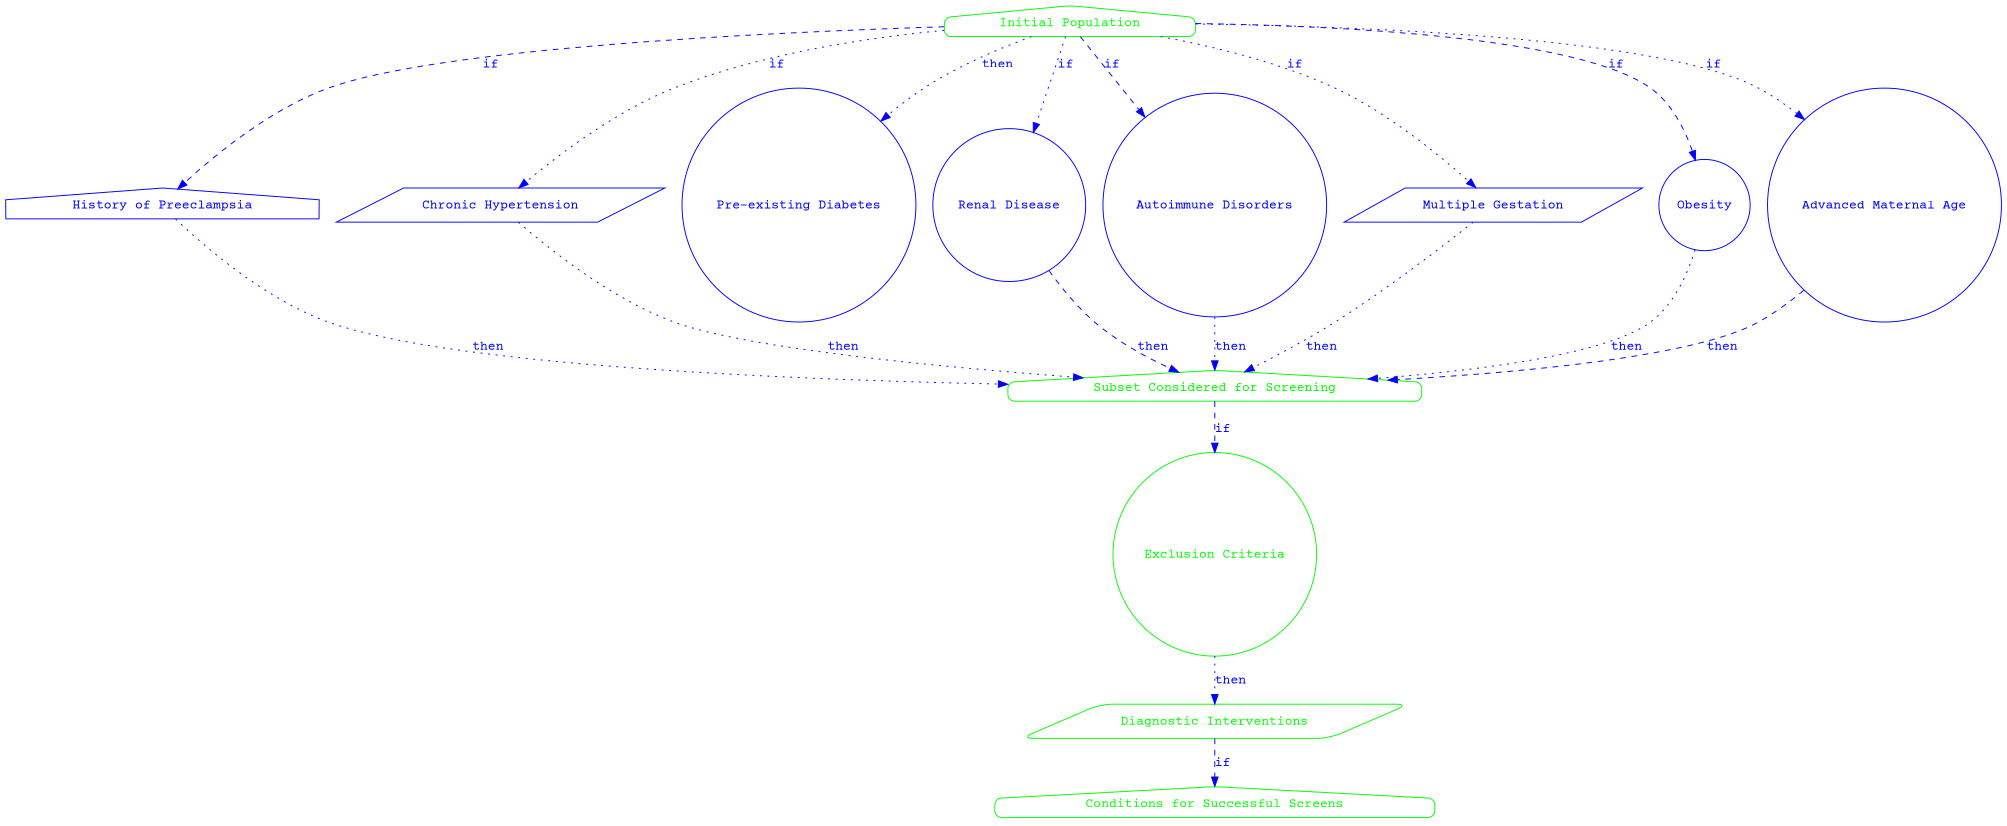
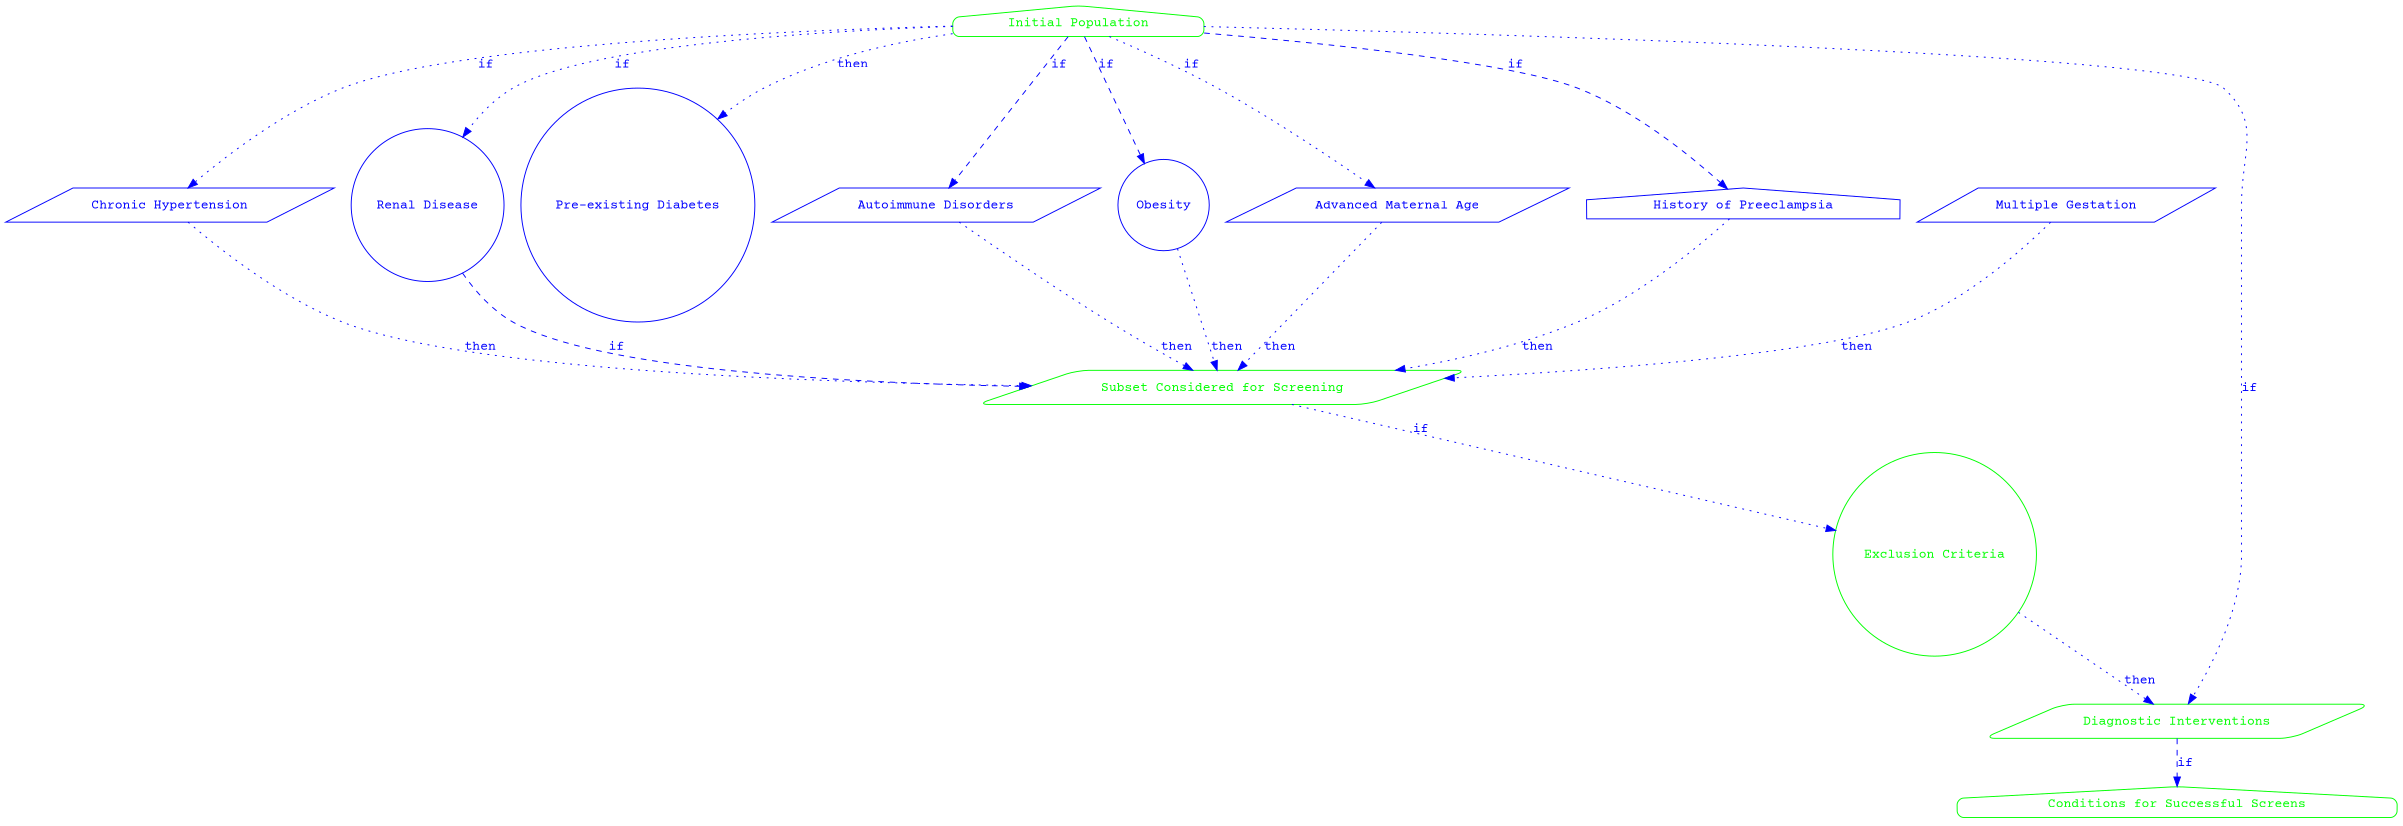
(1326, 84) -> (2027, 61)
(1215, 205) -> (936, 205)
(1884, 205) -> (1398, 205)
(1153, 346) -> (617, 346)
(1608, 360) -> (1313, 293)
(1215, 387) -> (1222, 387)
(1215, 422) -> (1559, 466)
